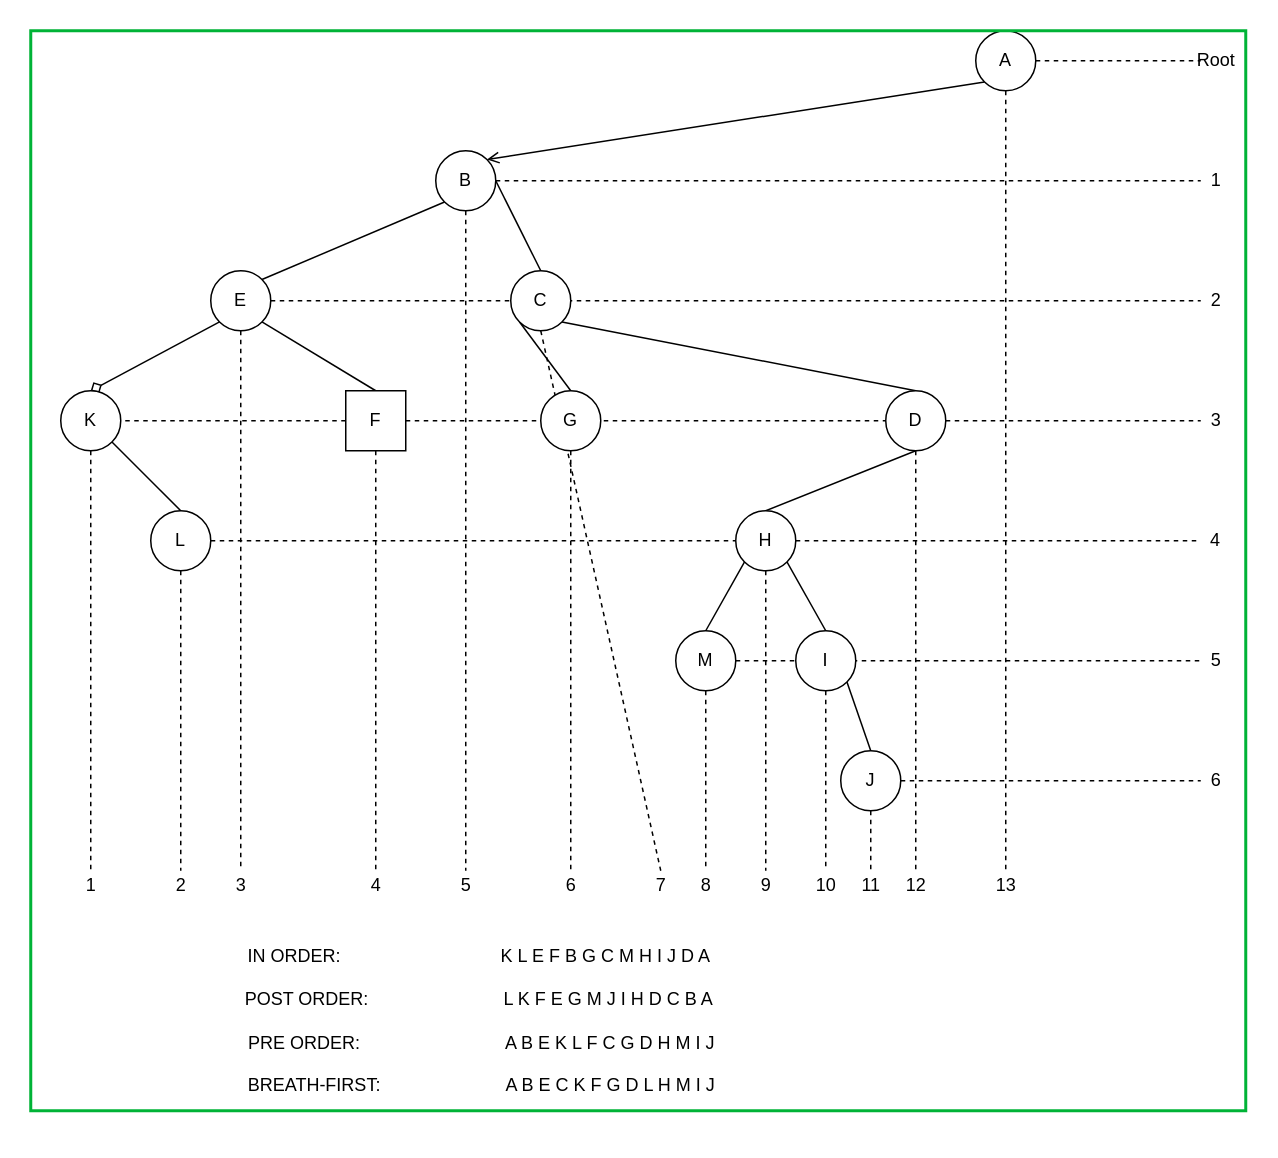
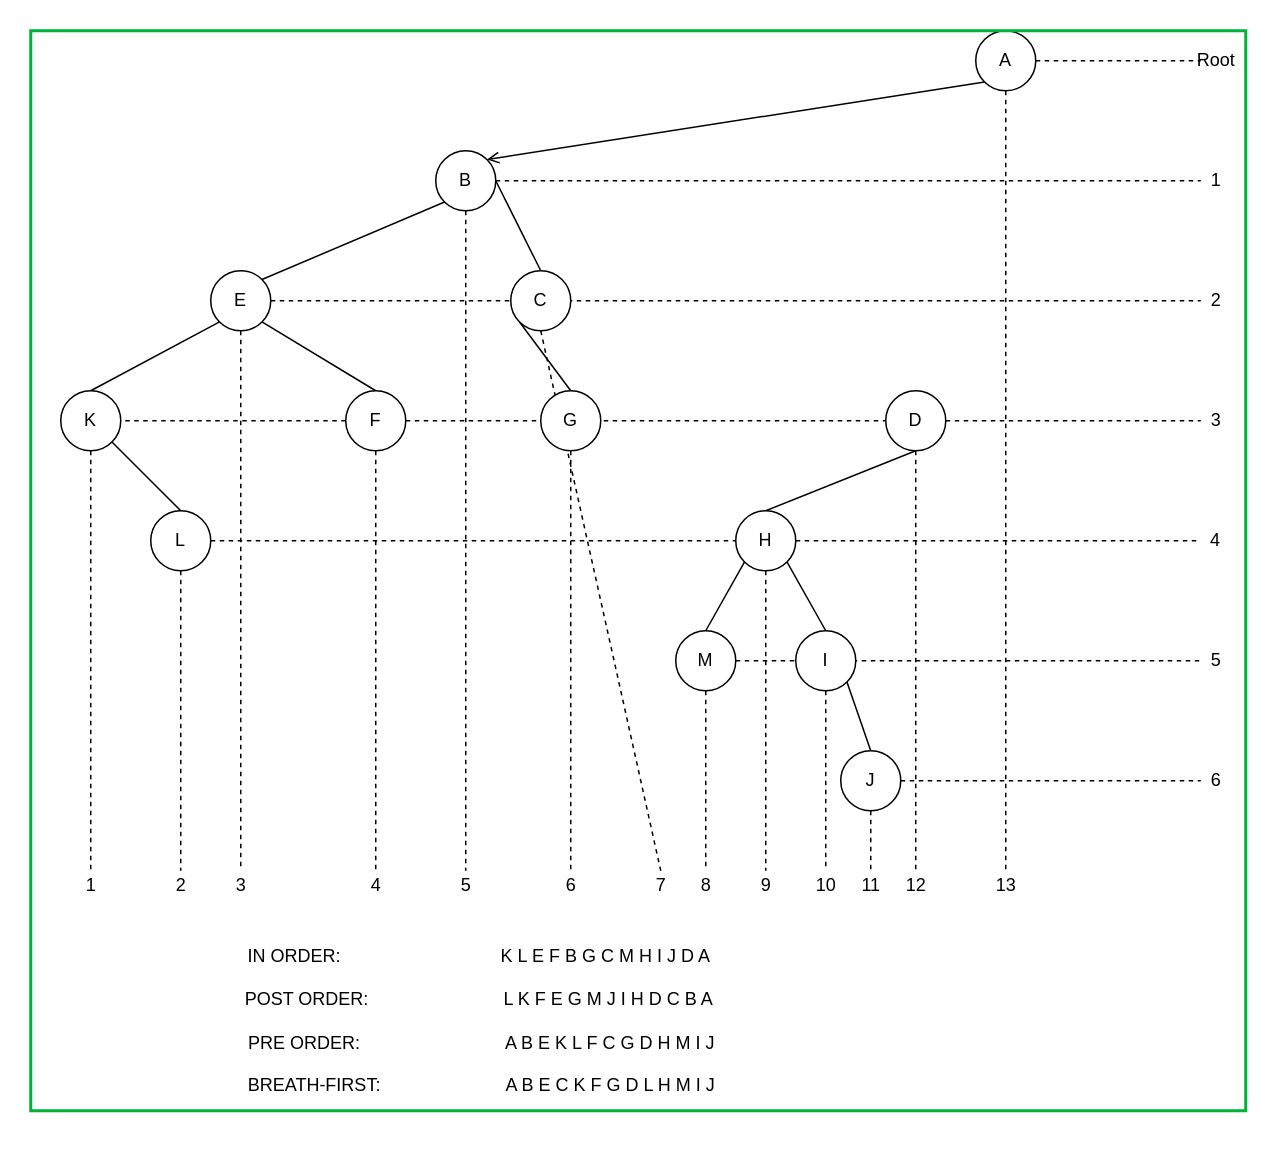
(738, 356) -> none
(102, 385) -> (97, 387)
(376, 421) -> (376, 421)
